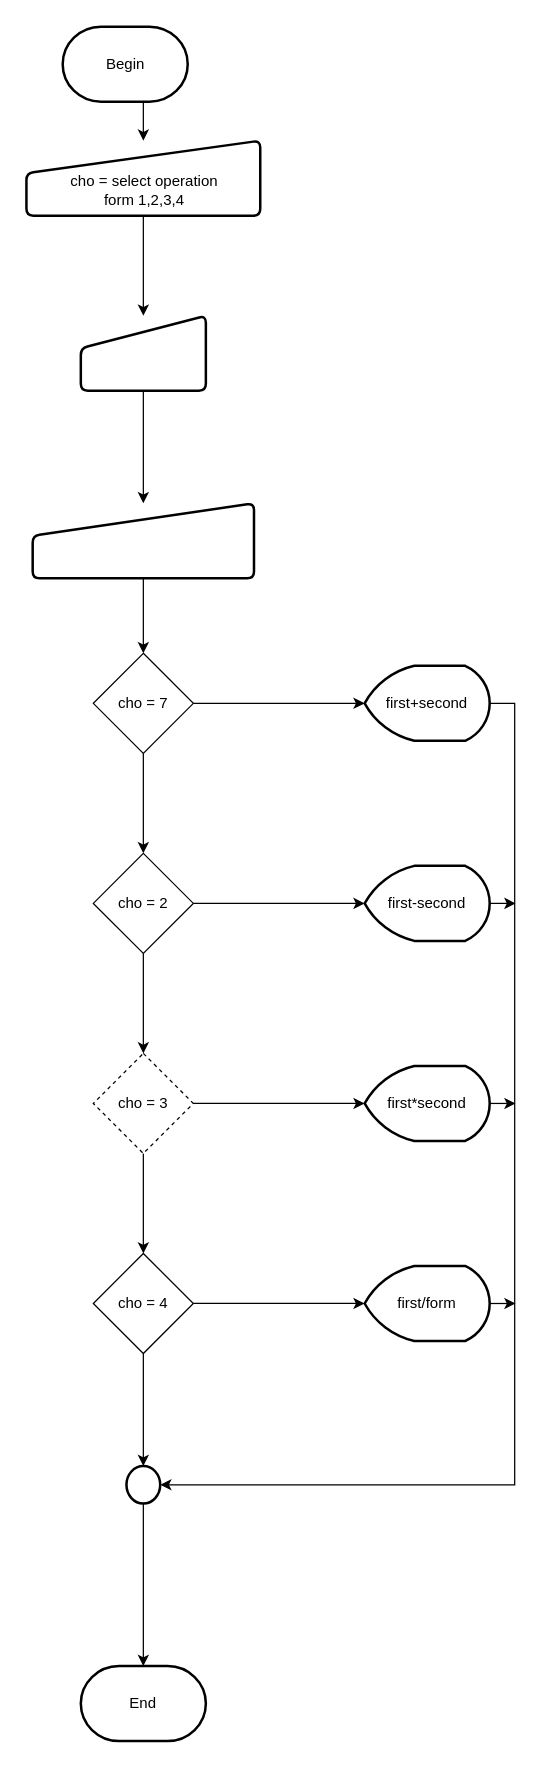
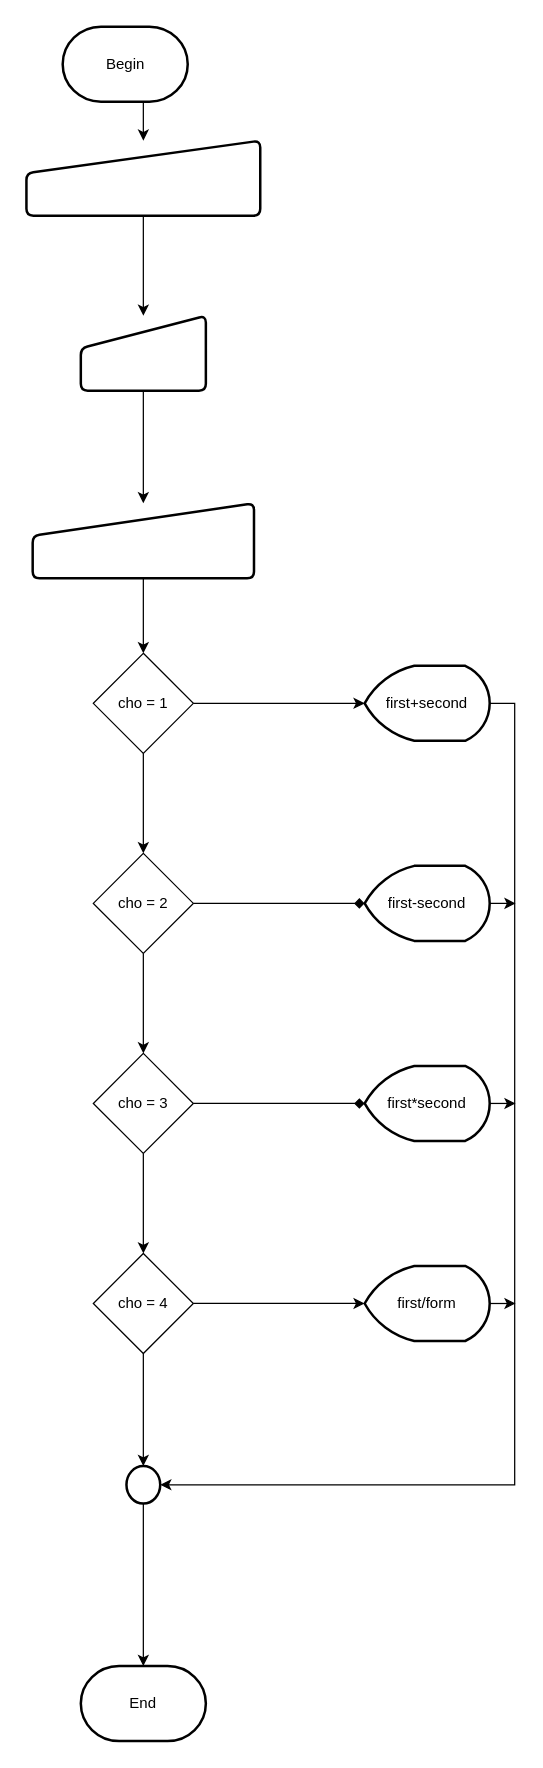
(144, 191) -> none
(143, 703) -> (143, 703)
(354, 903) -> (354, 903)
(143, 1103) -> (143, 1103)
(354, 1103) -> (354, 1103)
